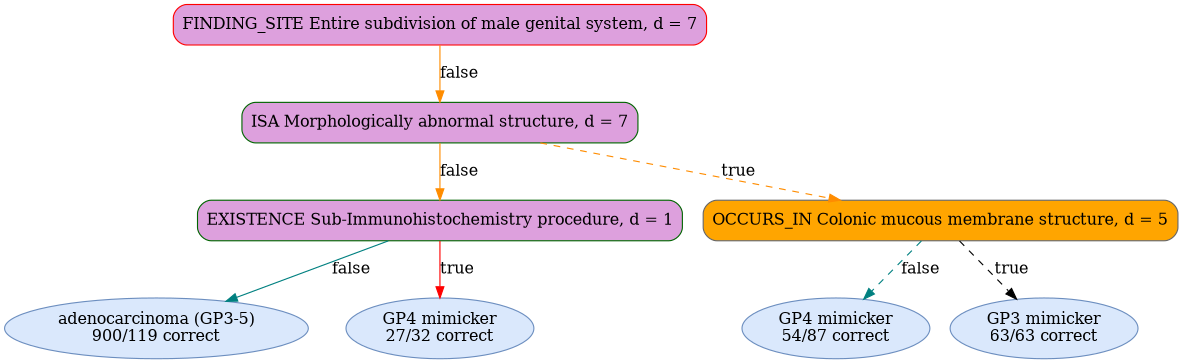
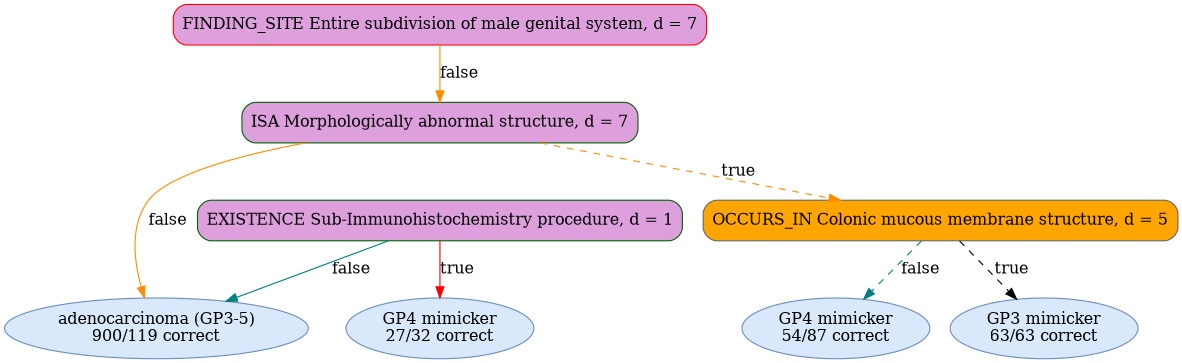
(440, 166) -> (181, 178)
